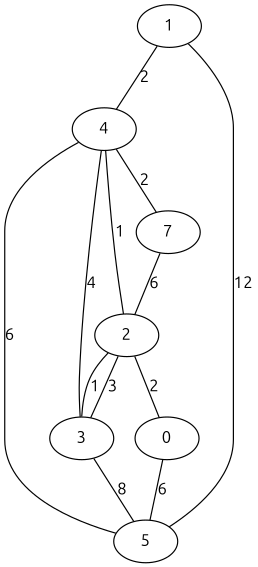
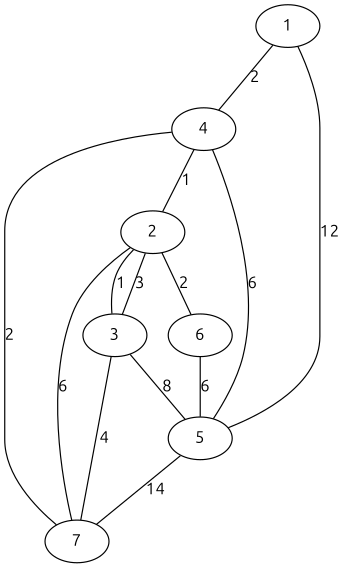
(86, 283) -> (96, 438)
(167, 438) -> (200, 335)
none -> (138, 490)
